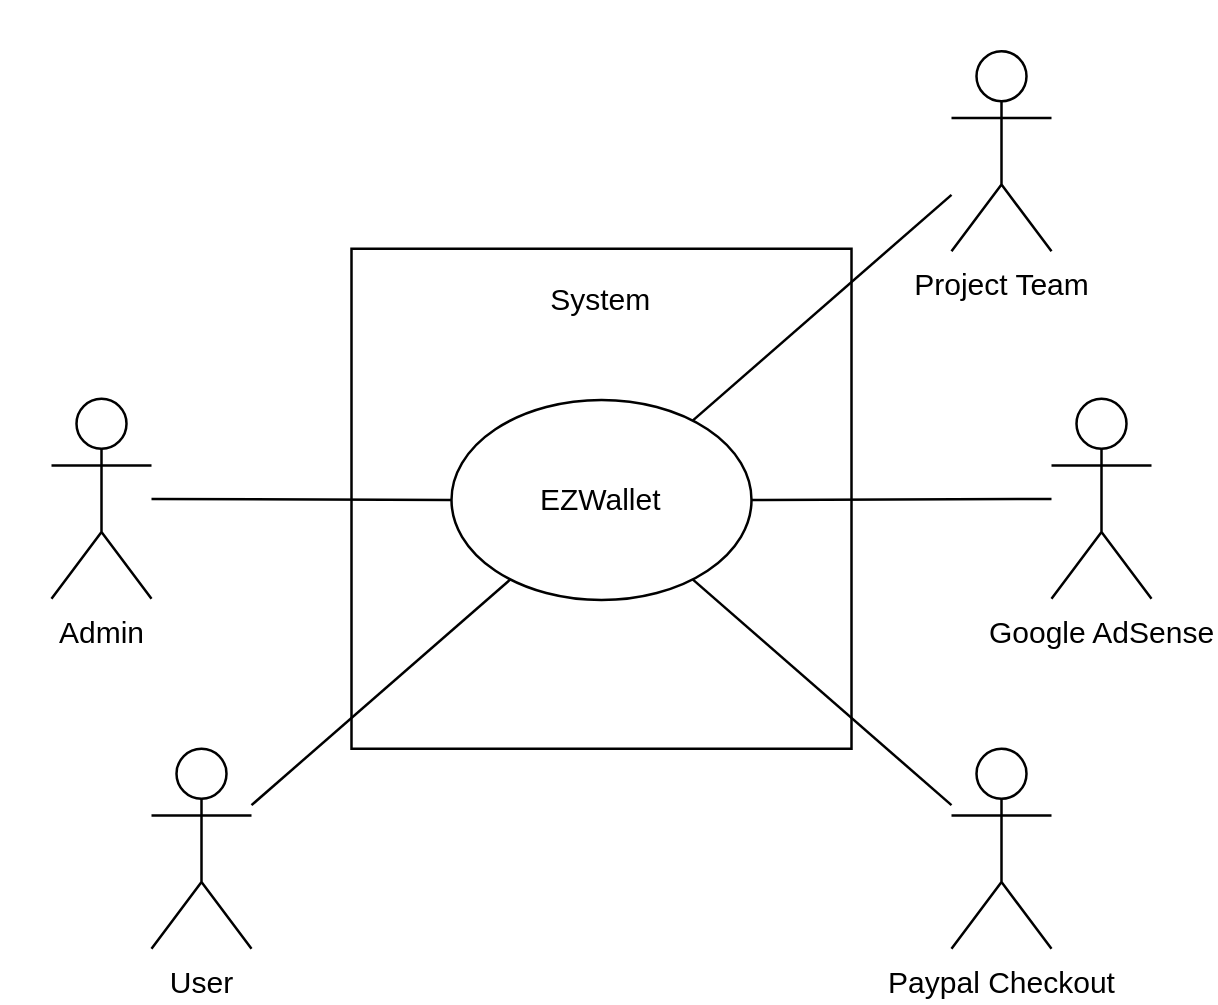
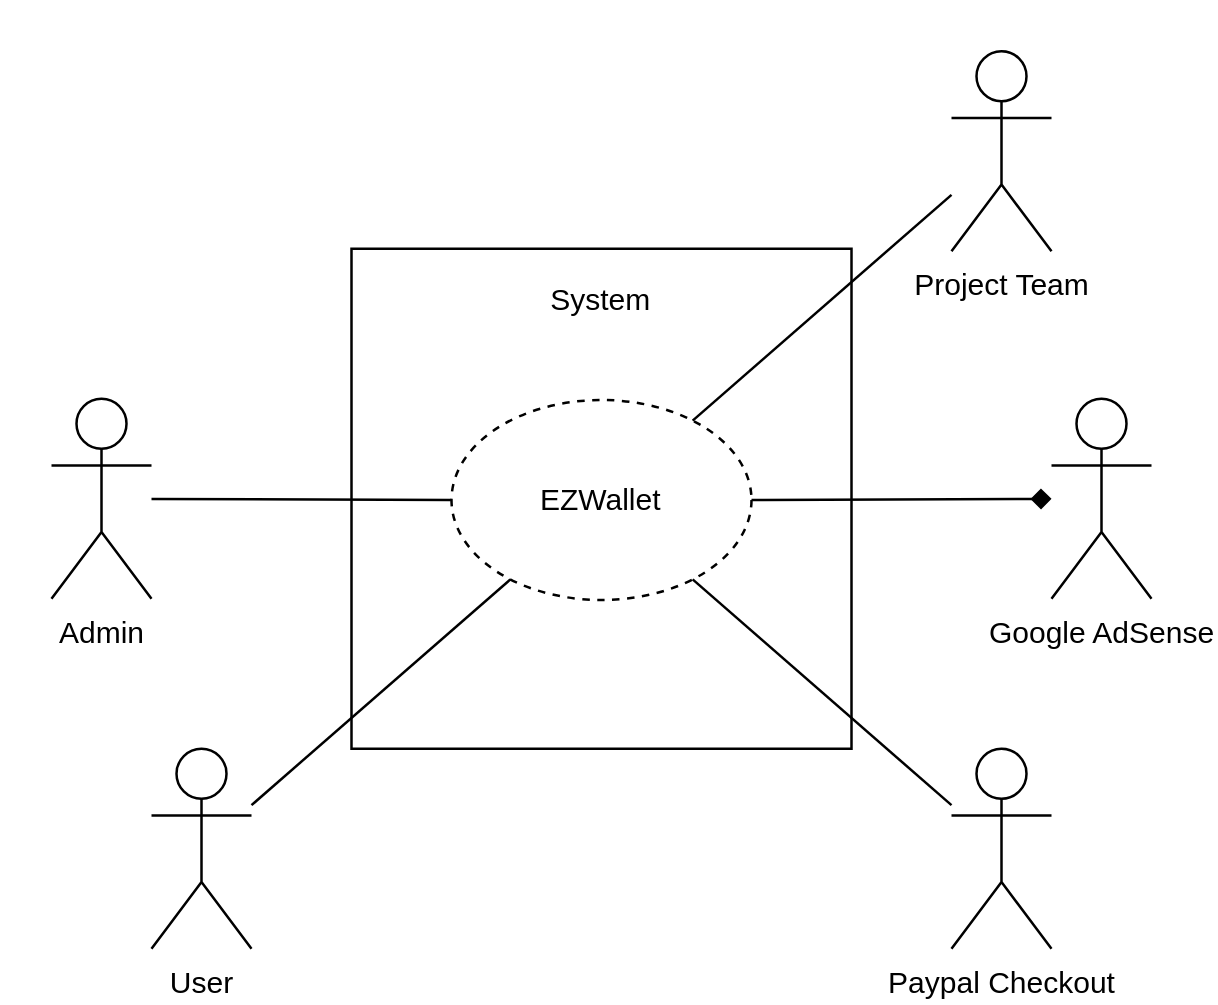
(1040, 499) -> (1031, 499)
(601, 500) -> (601, 500)
